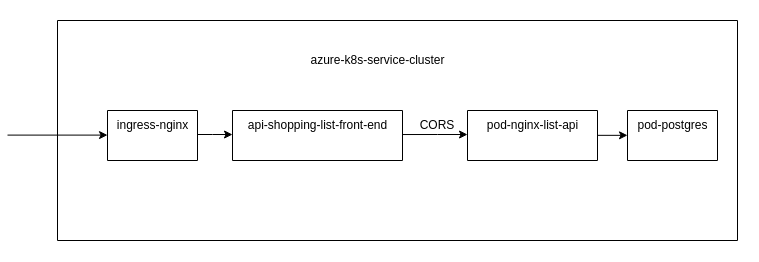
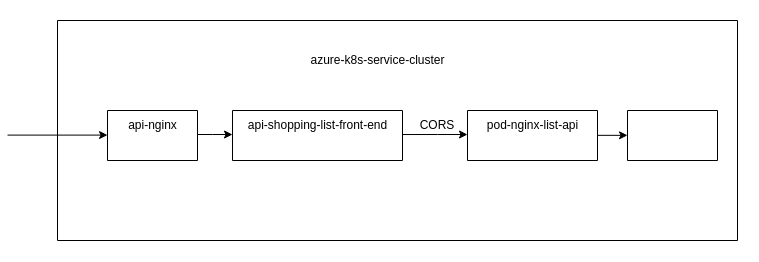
(153, 126) -> (153, 126)
(673, 126) -> none
